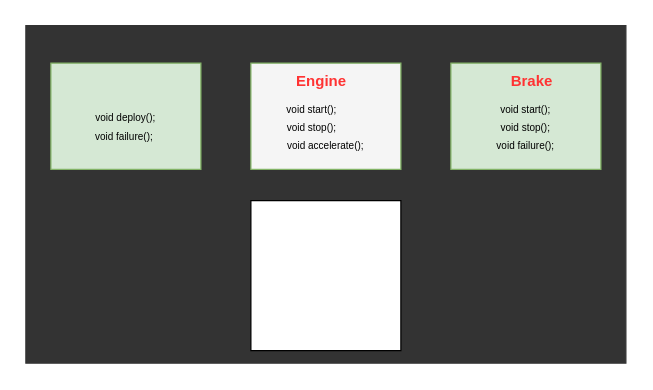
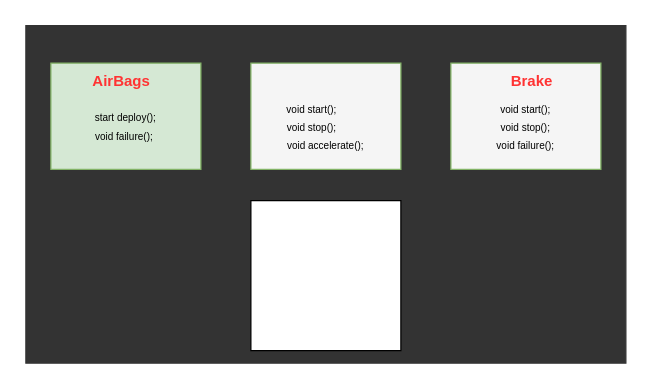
none -> (119, 82)
(326, 82) -> none
(526, 116) -> (526, 116)
(126, 117) -> (126, 117)
